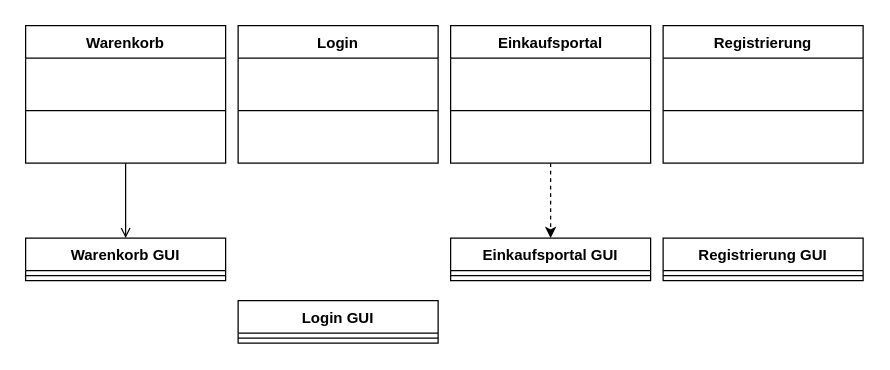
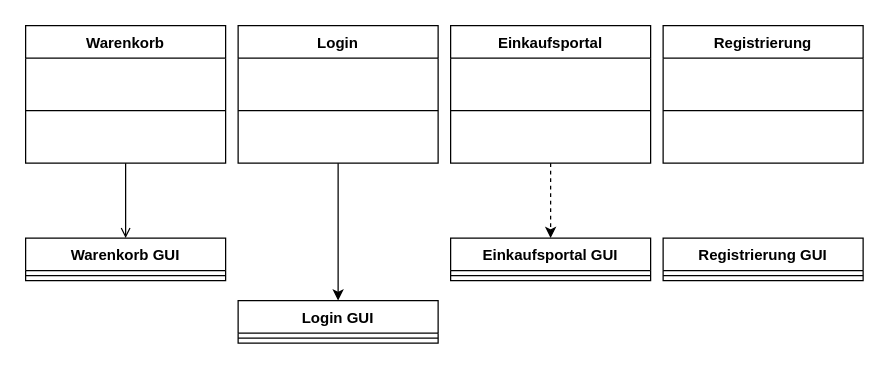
none -> (338, 229)
